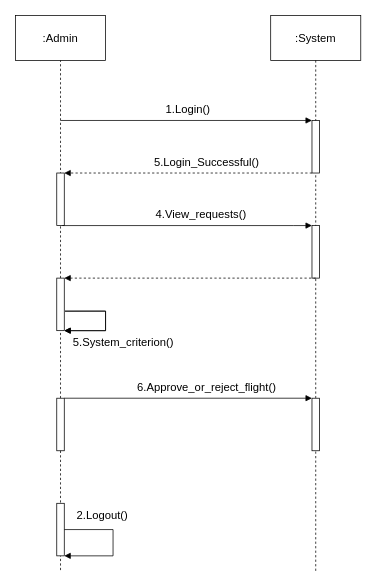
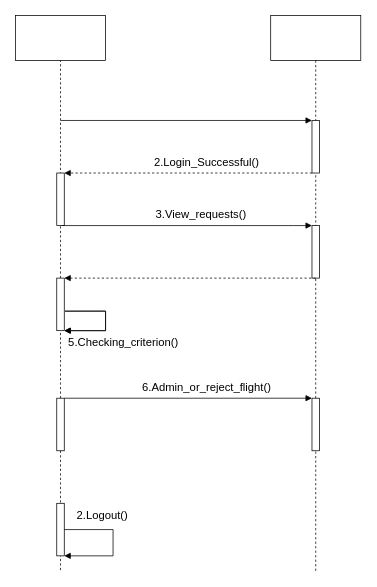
(60, 38) -> none
(315, 38) -> none
(188, 109) -> none
(207, 162) -> (207, 162)
(201, 214) -> (201, 214)
(123, 342) -> (123, 342)
(207, 387) -> (207, 387)
